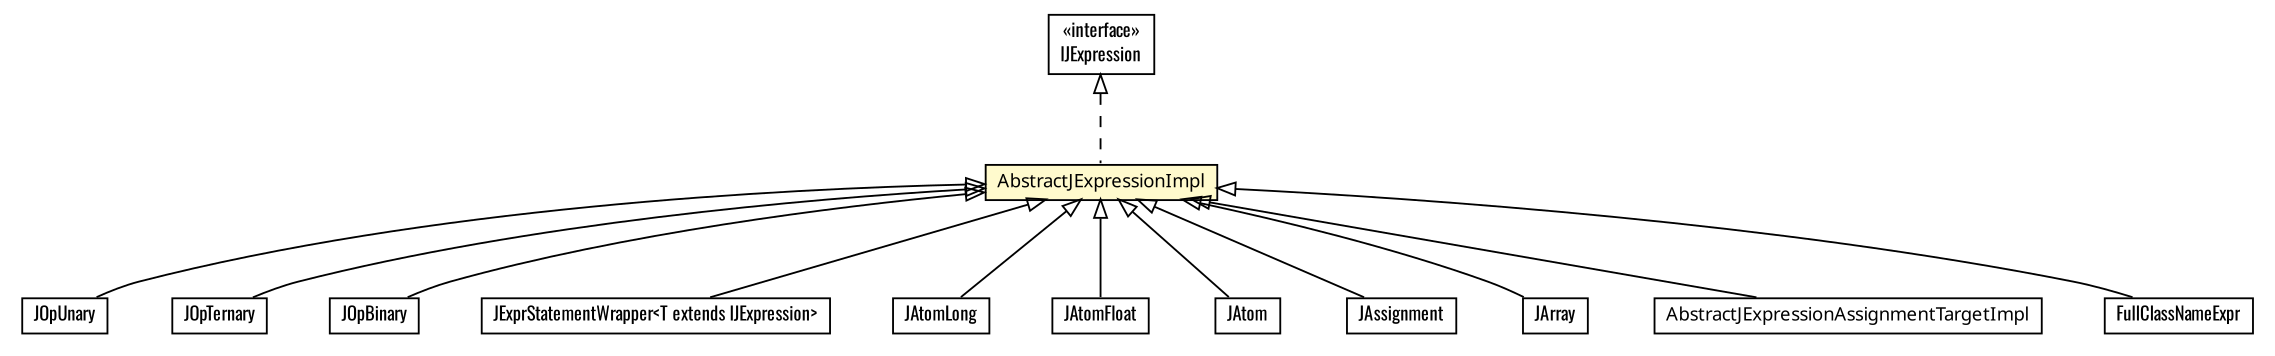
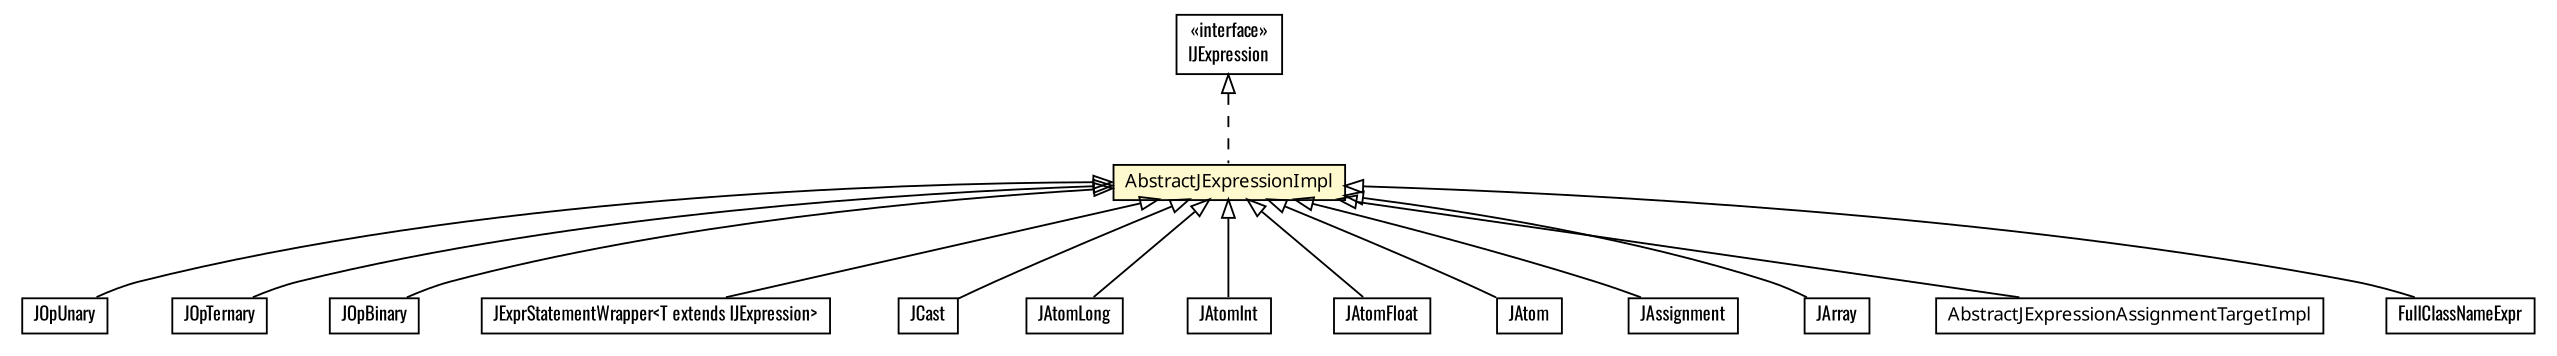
none -> (928, 315)
none -> (1228, 315)
